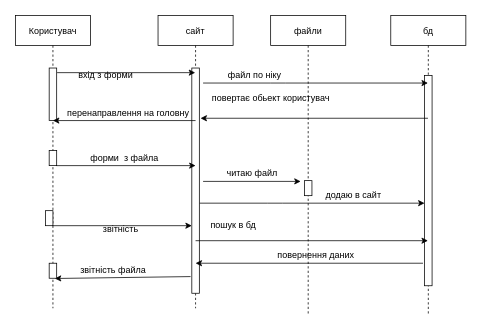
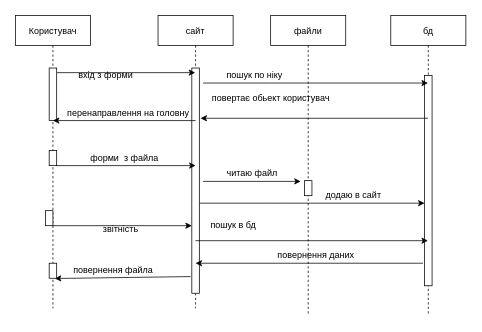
(256, 75) -> (256, 75)
(113, 270) -> (113, 270)
